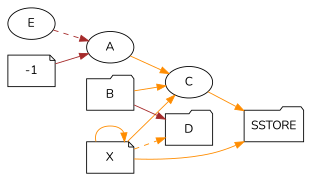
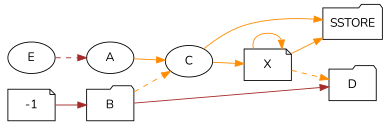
(68, 60) -> (67, 105)
(146, 89) -> (148, 84)
(148, 121) -> (224, 63)
